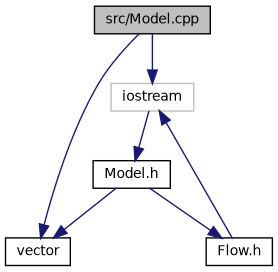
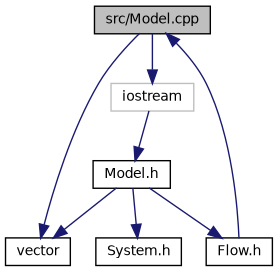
(199, 181) -> (224, 135)
none -> (139, 252)
